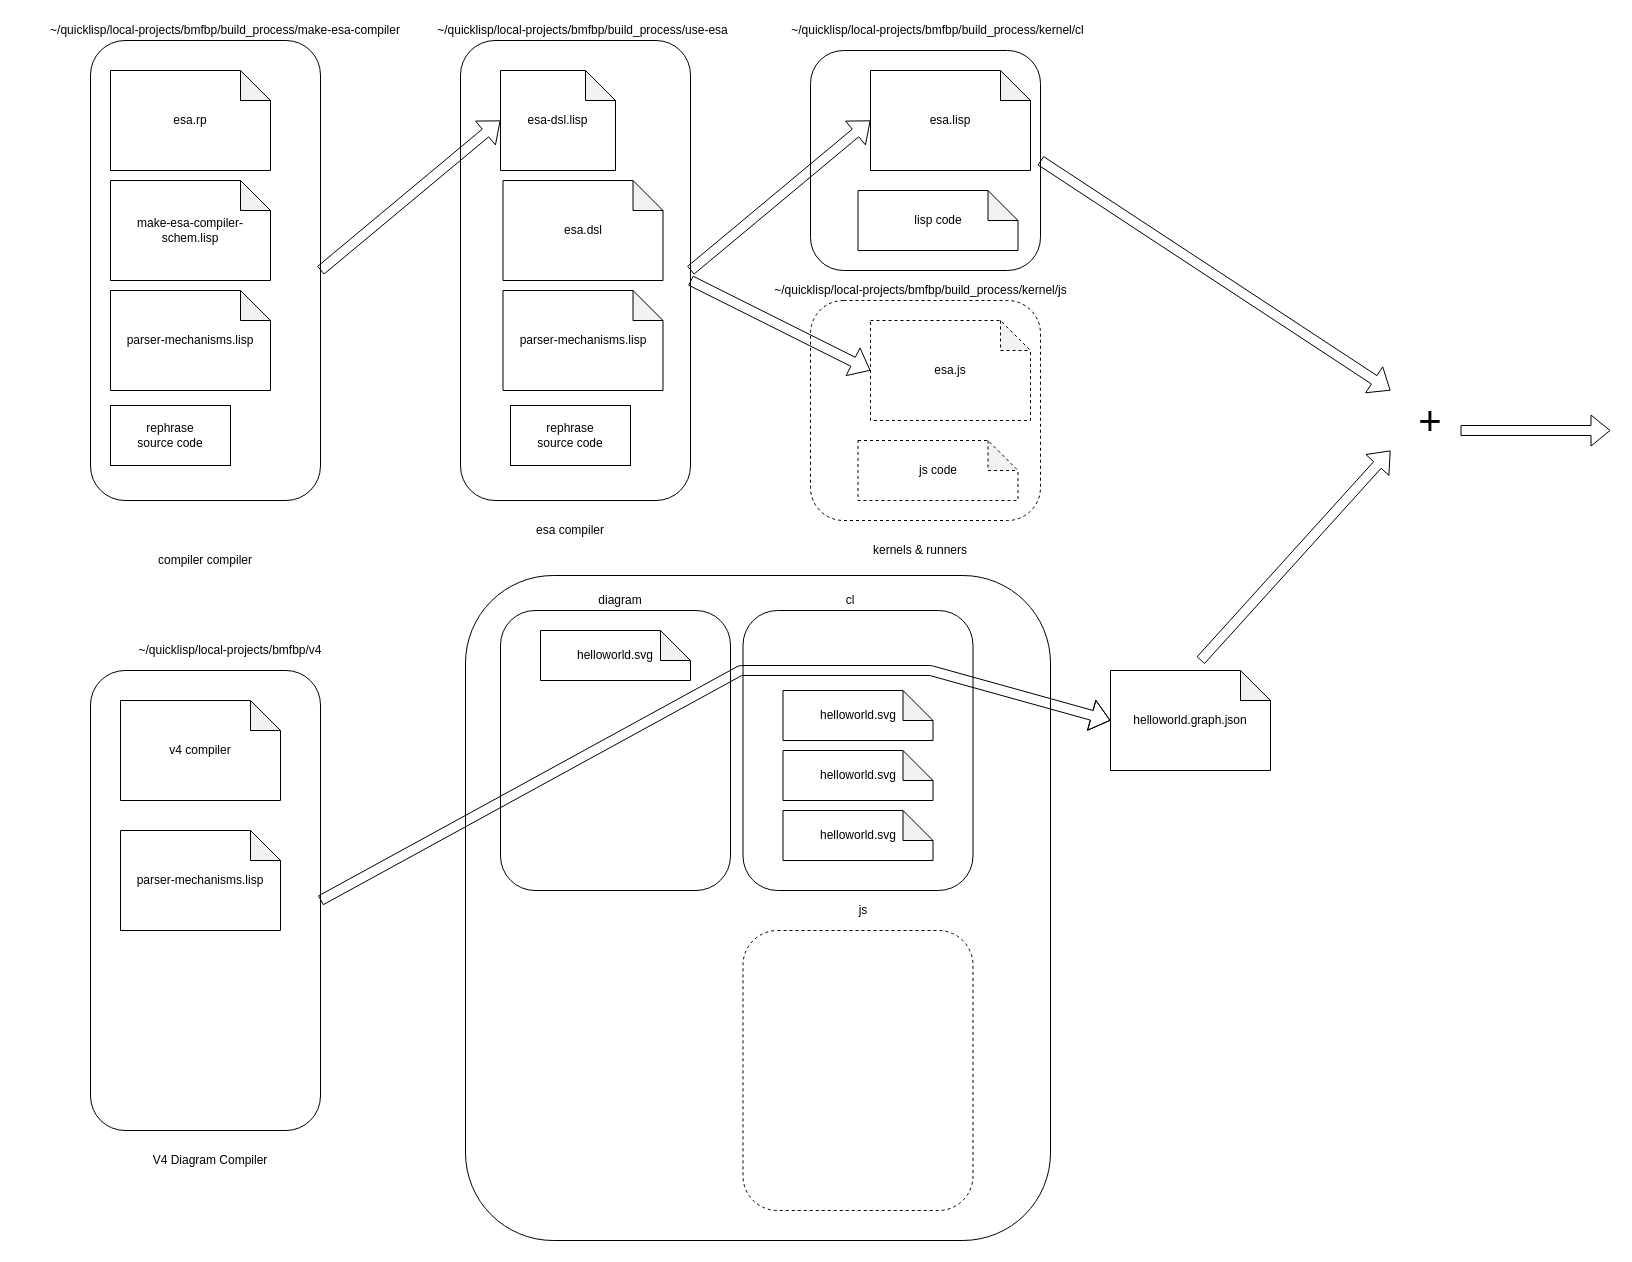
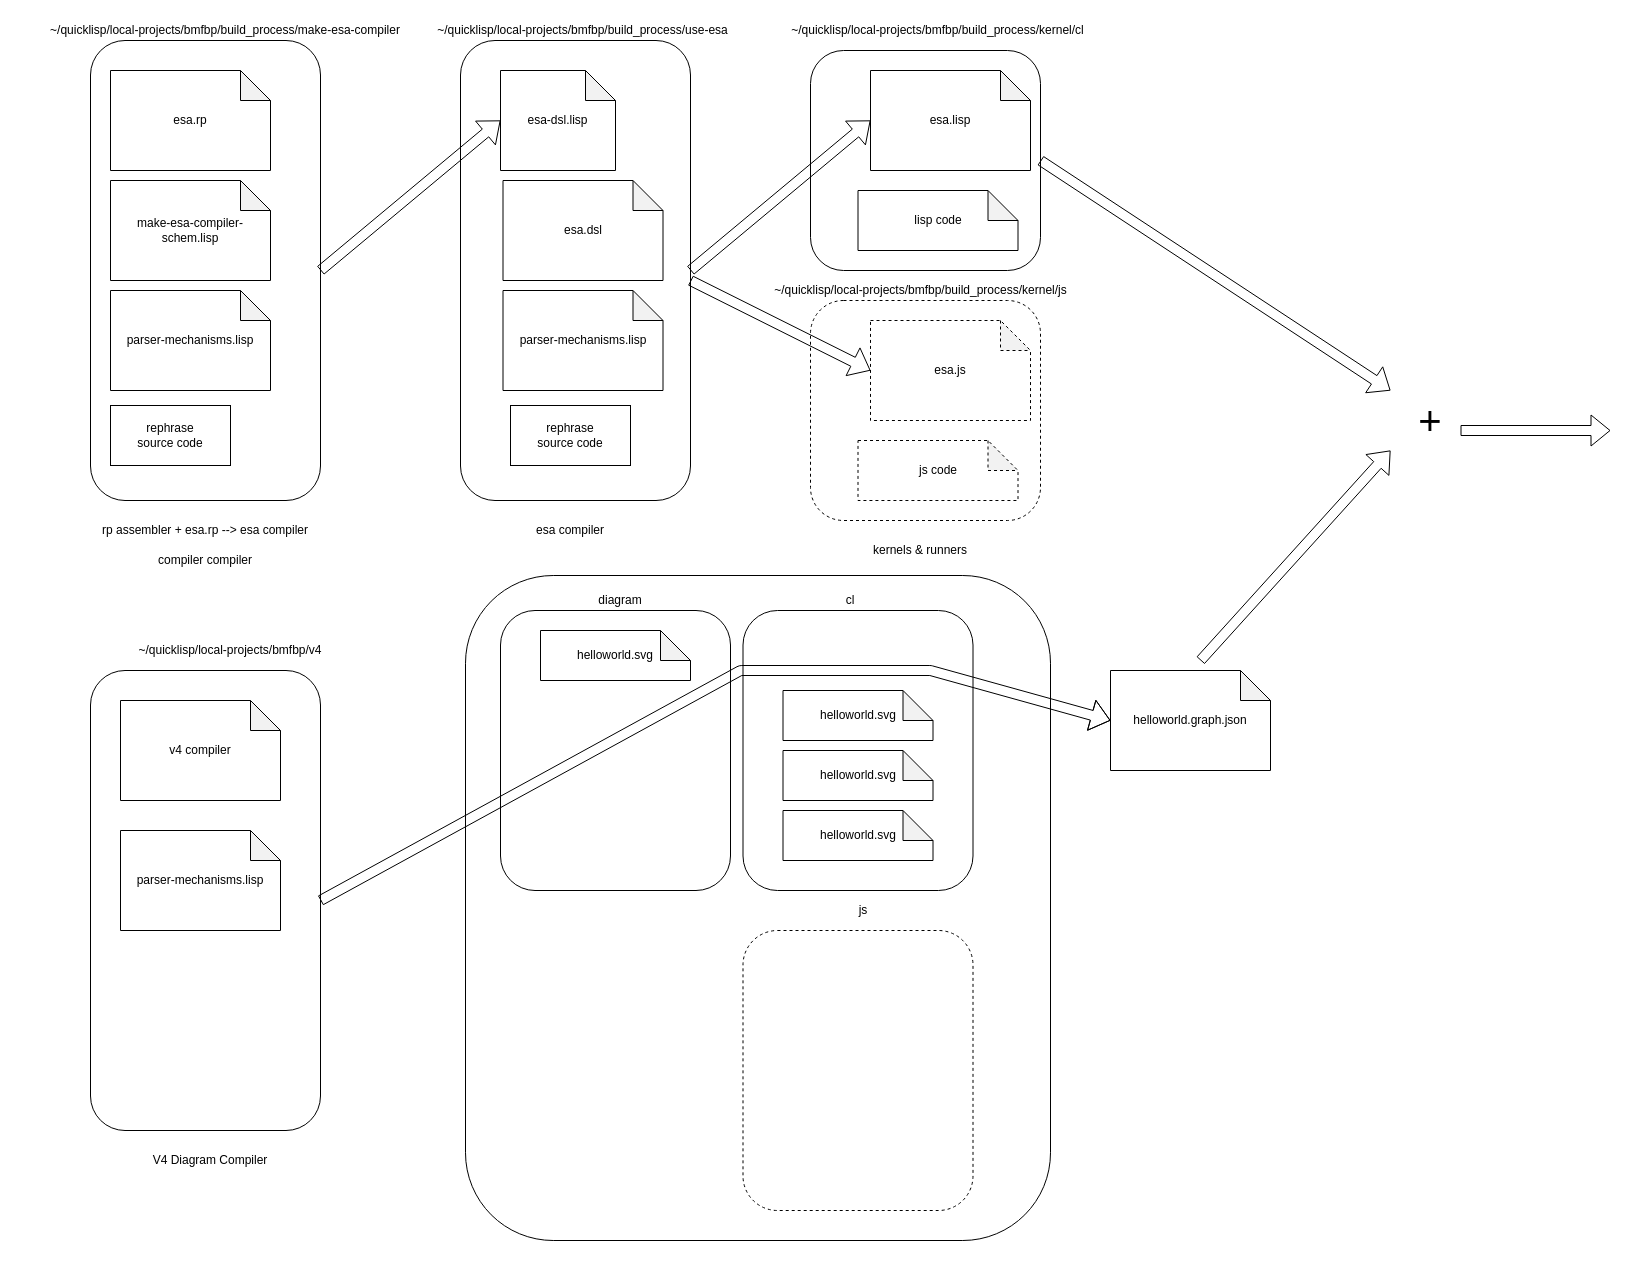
none -> (206, 531)
